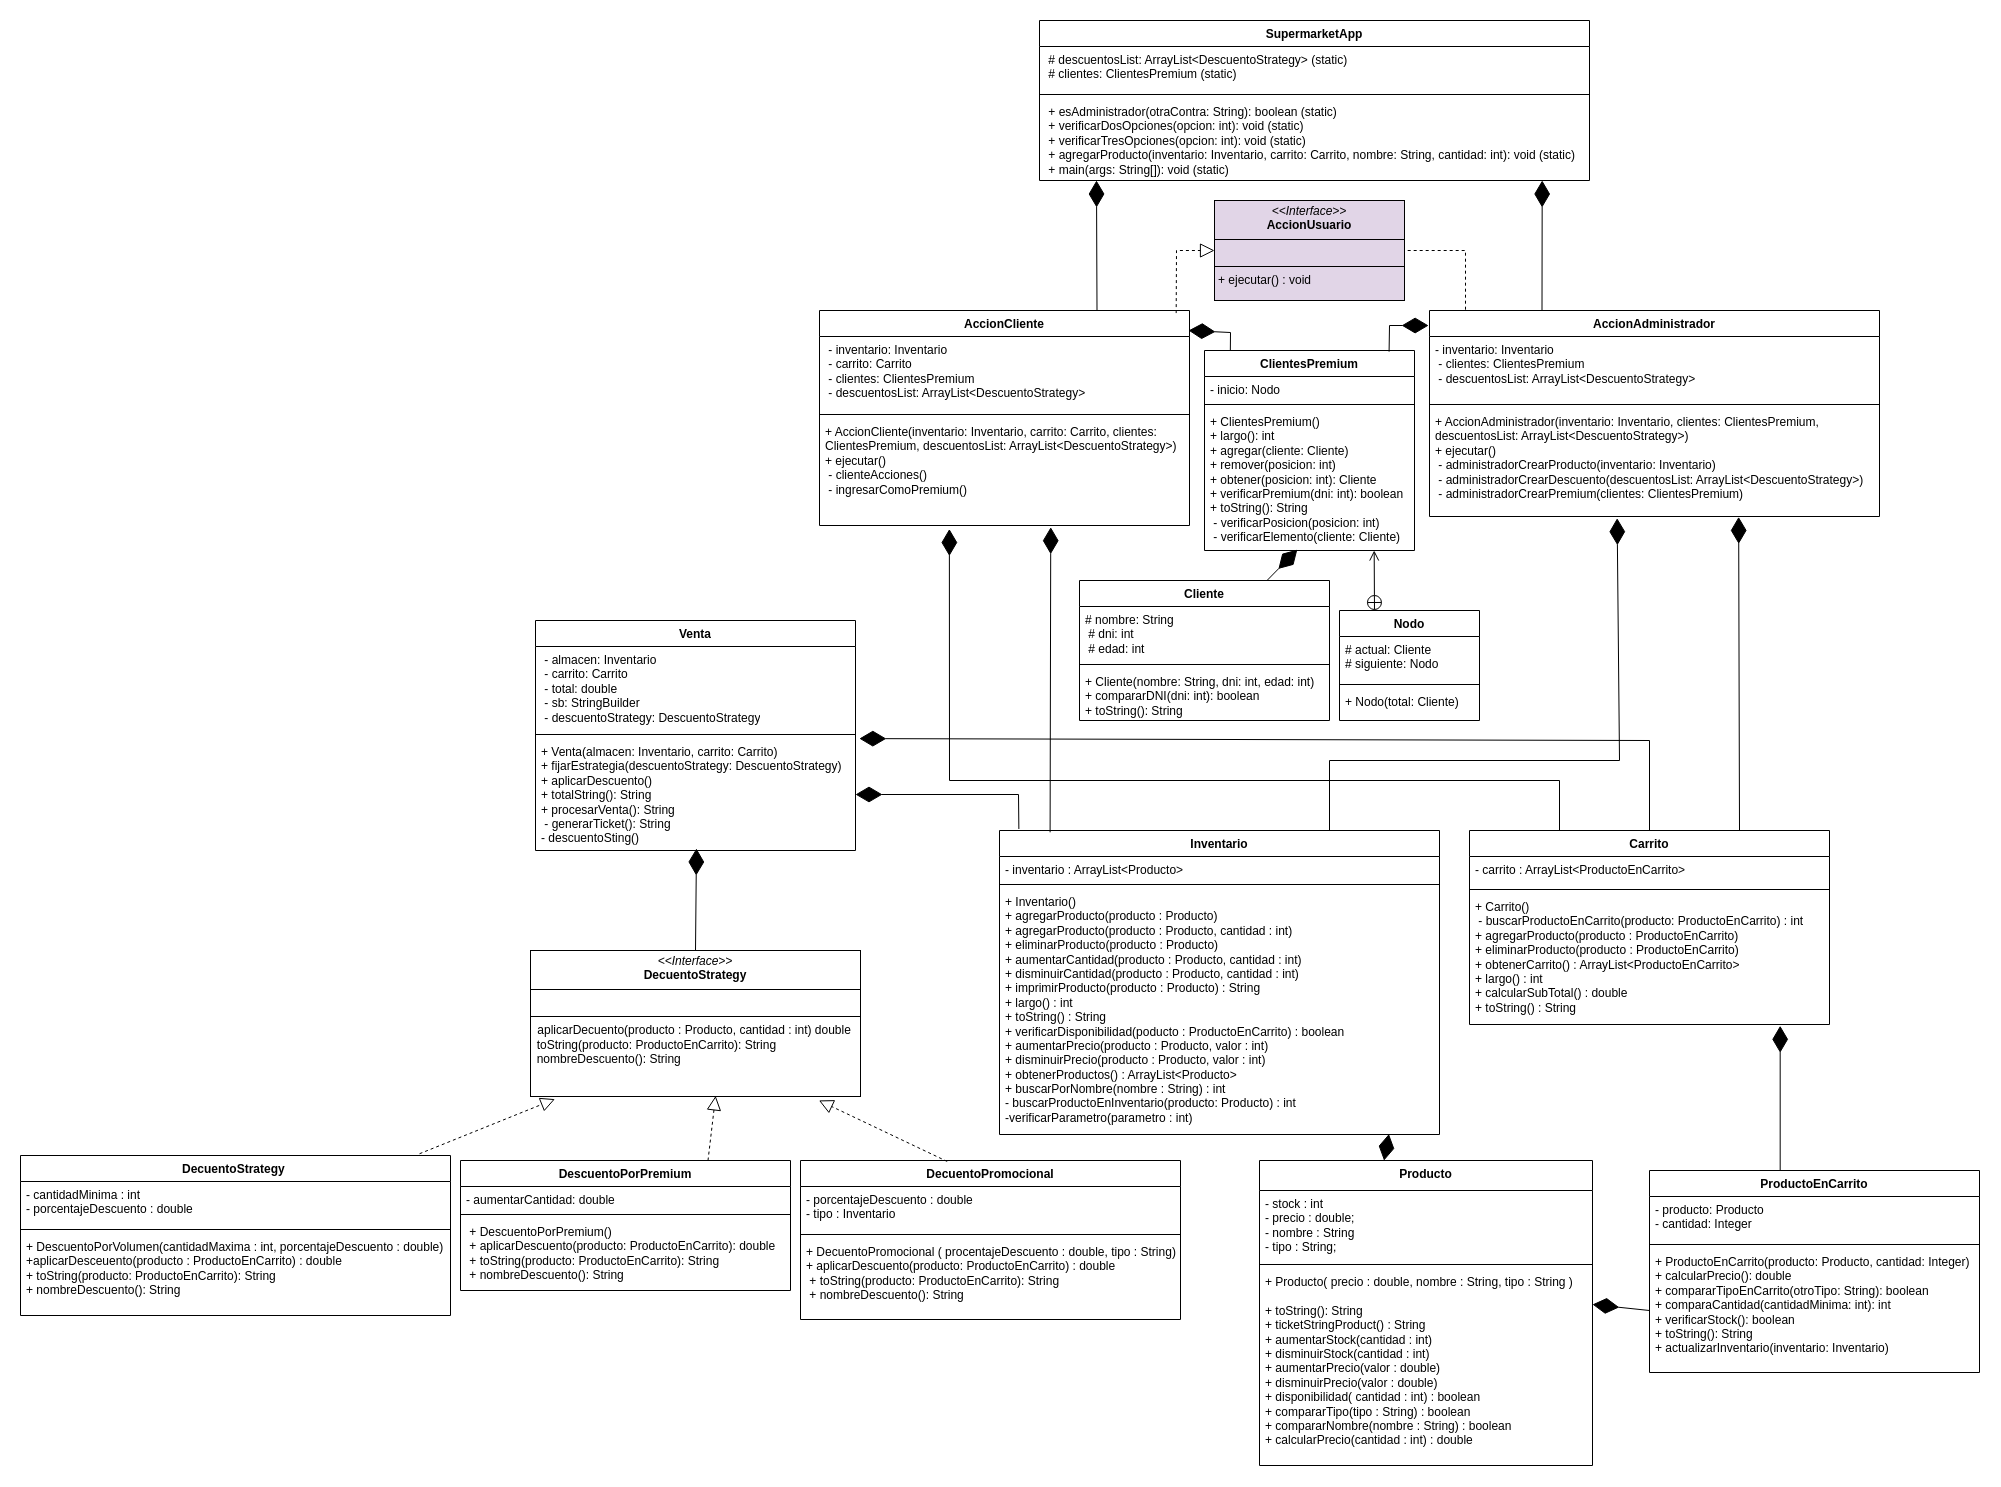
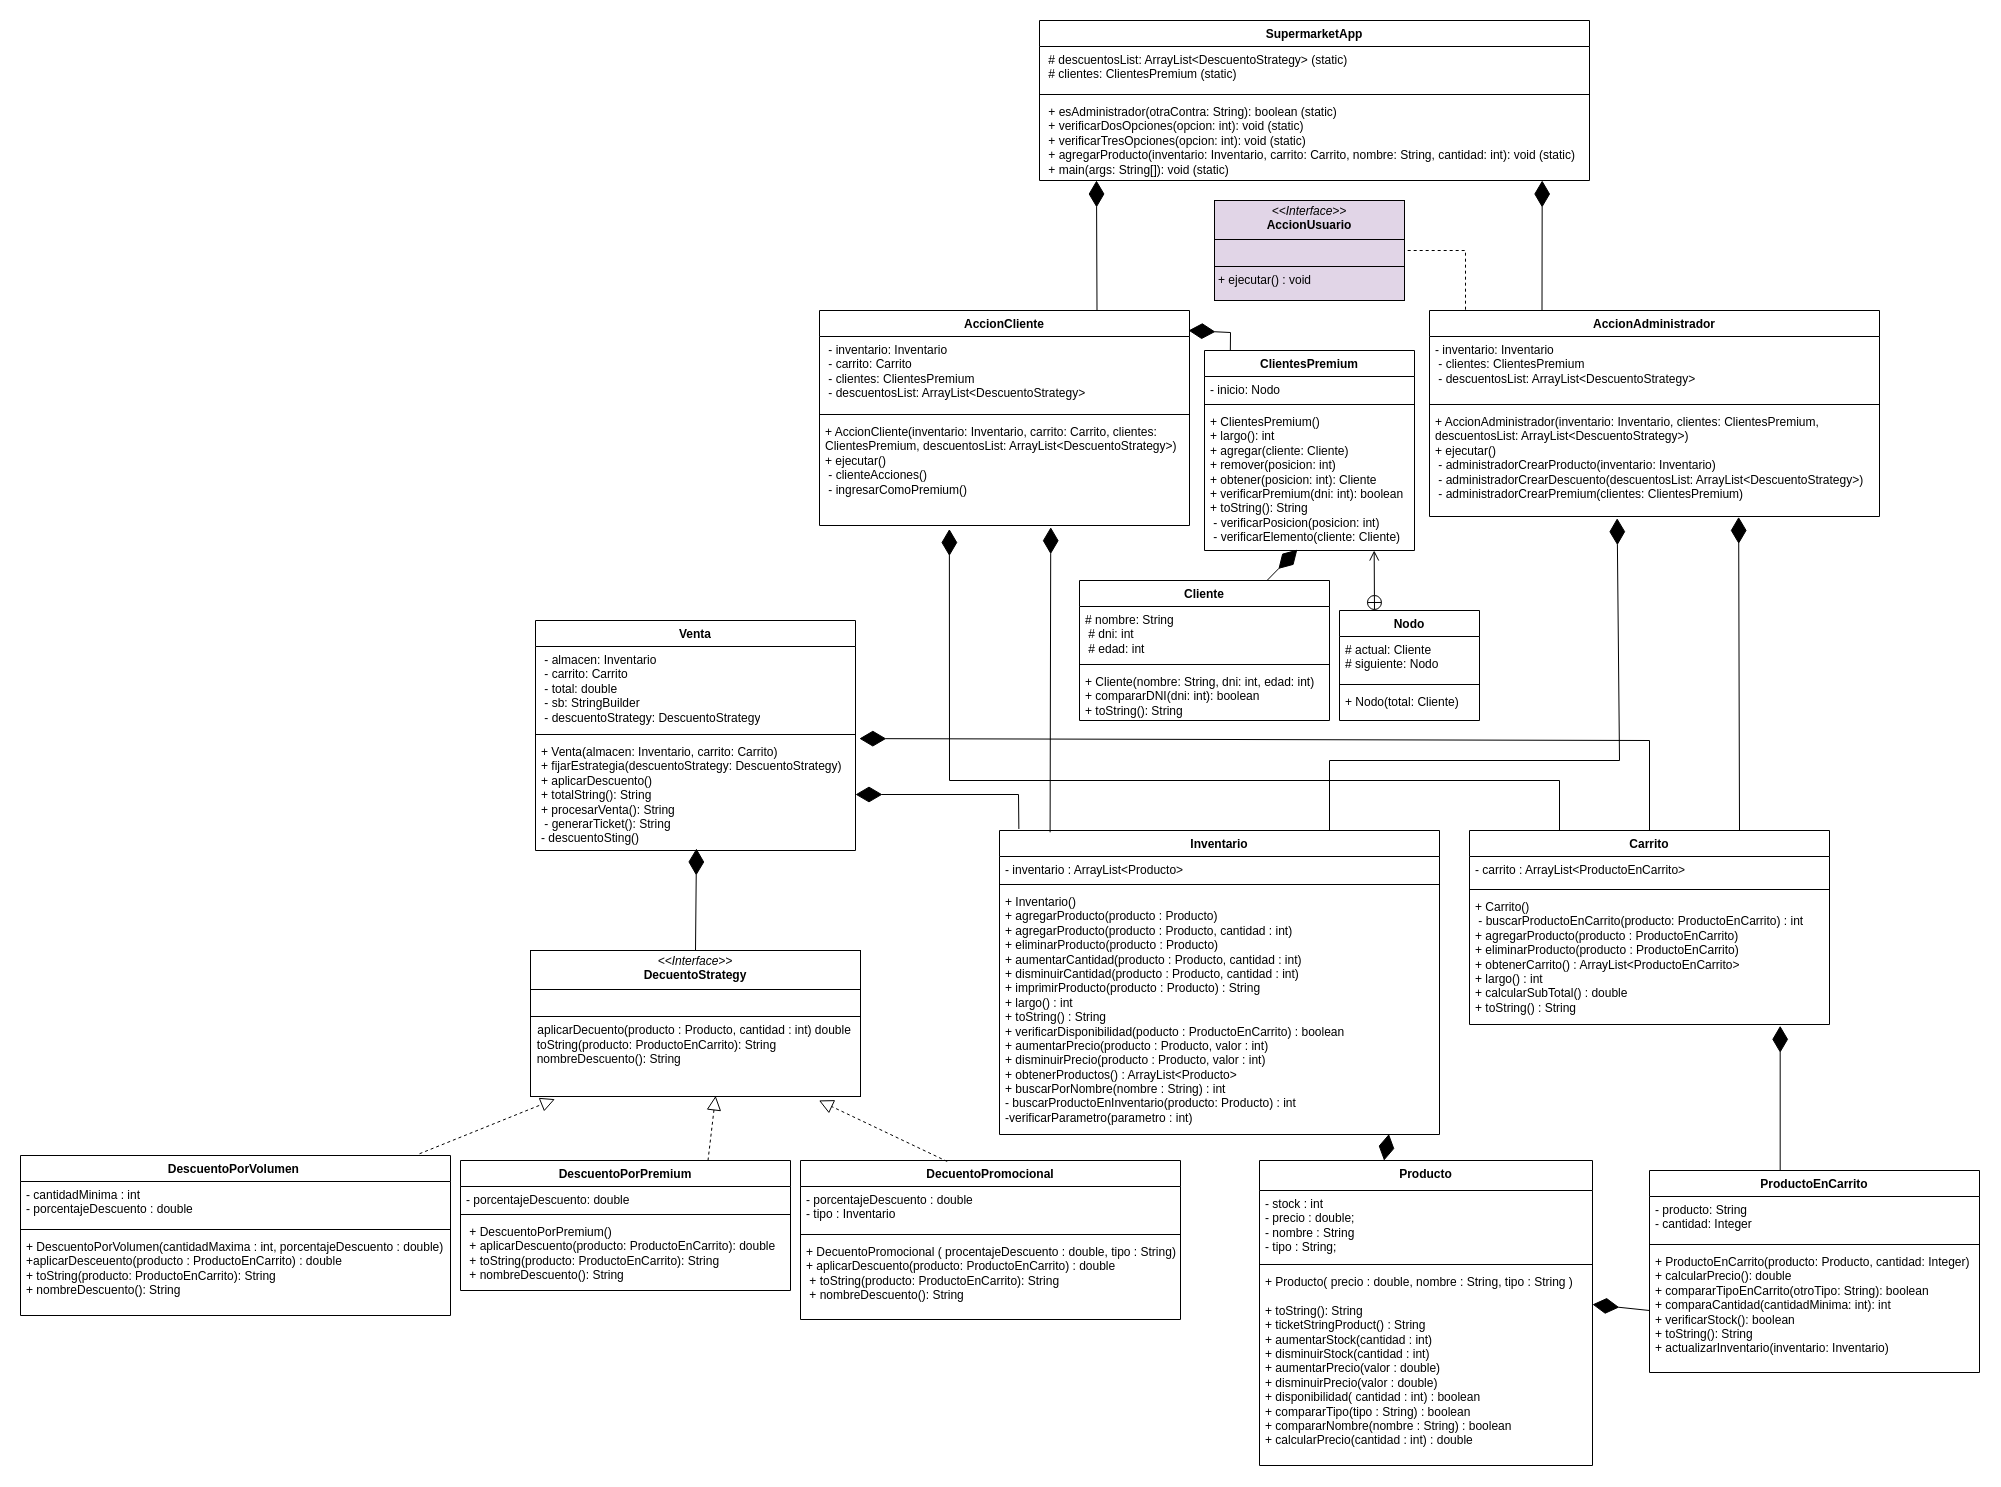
(1176, 271) -> none
(1389, 332) -> none
(236, 1170) -> (236, 1170)
(546, 1201) -> (558, 1201)
(1718, 1218) -> (1713, 1218)
